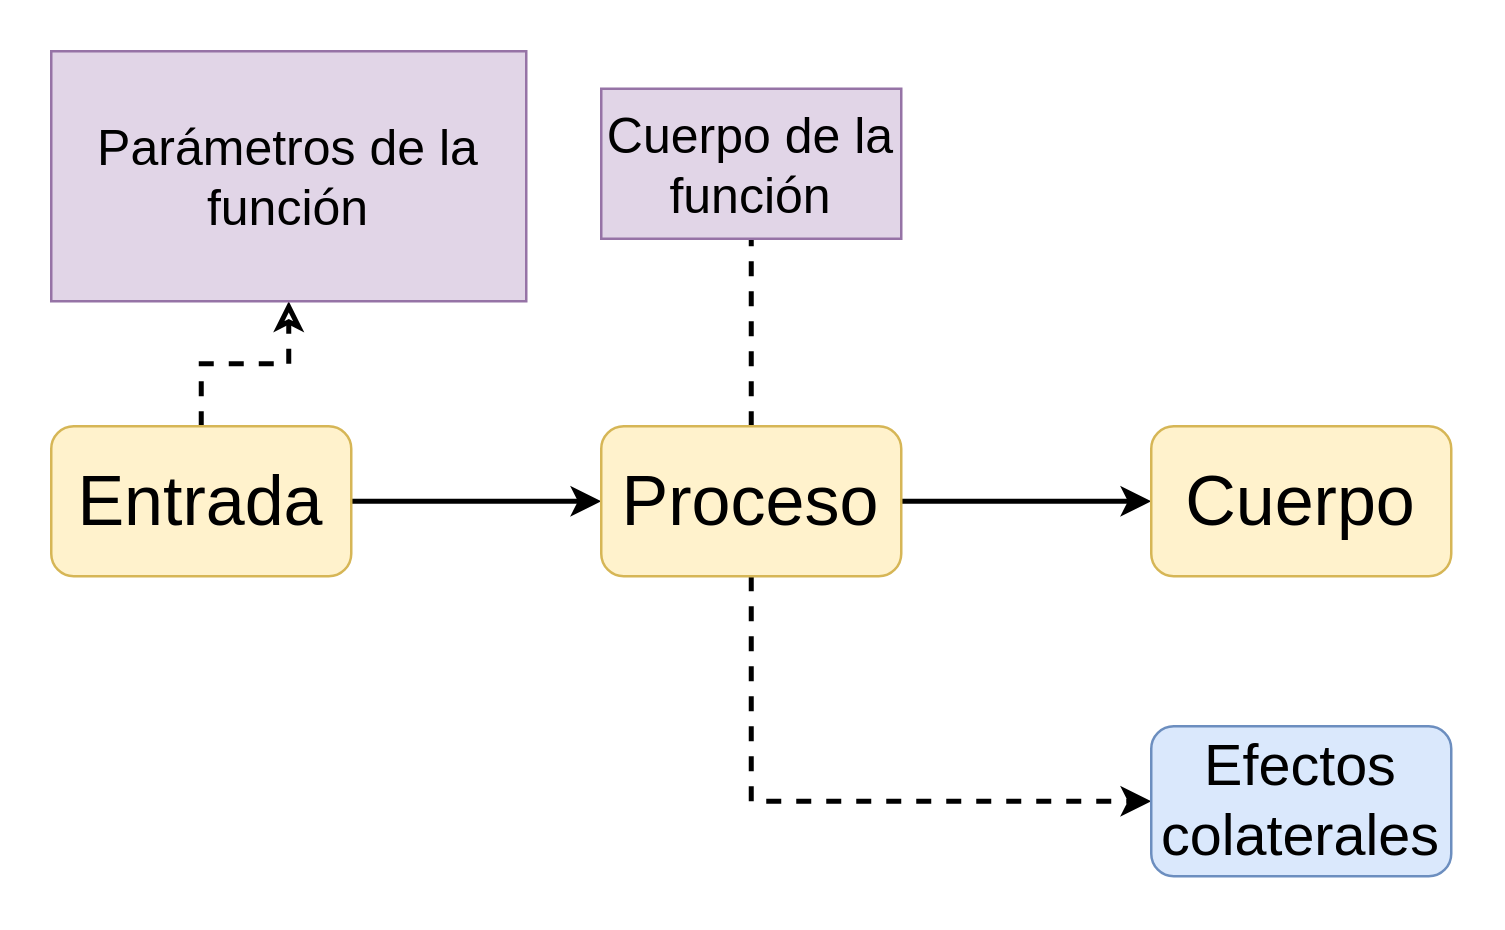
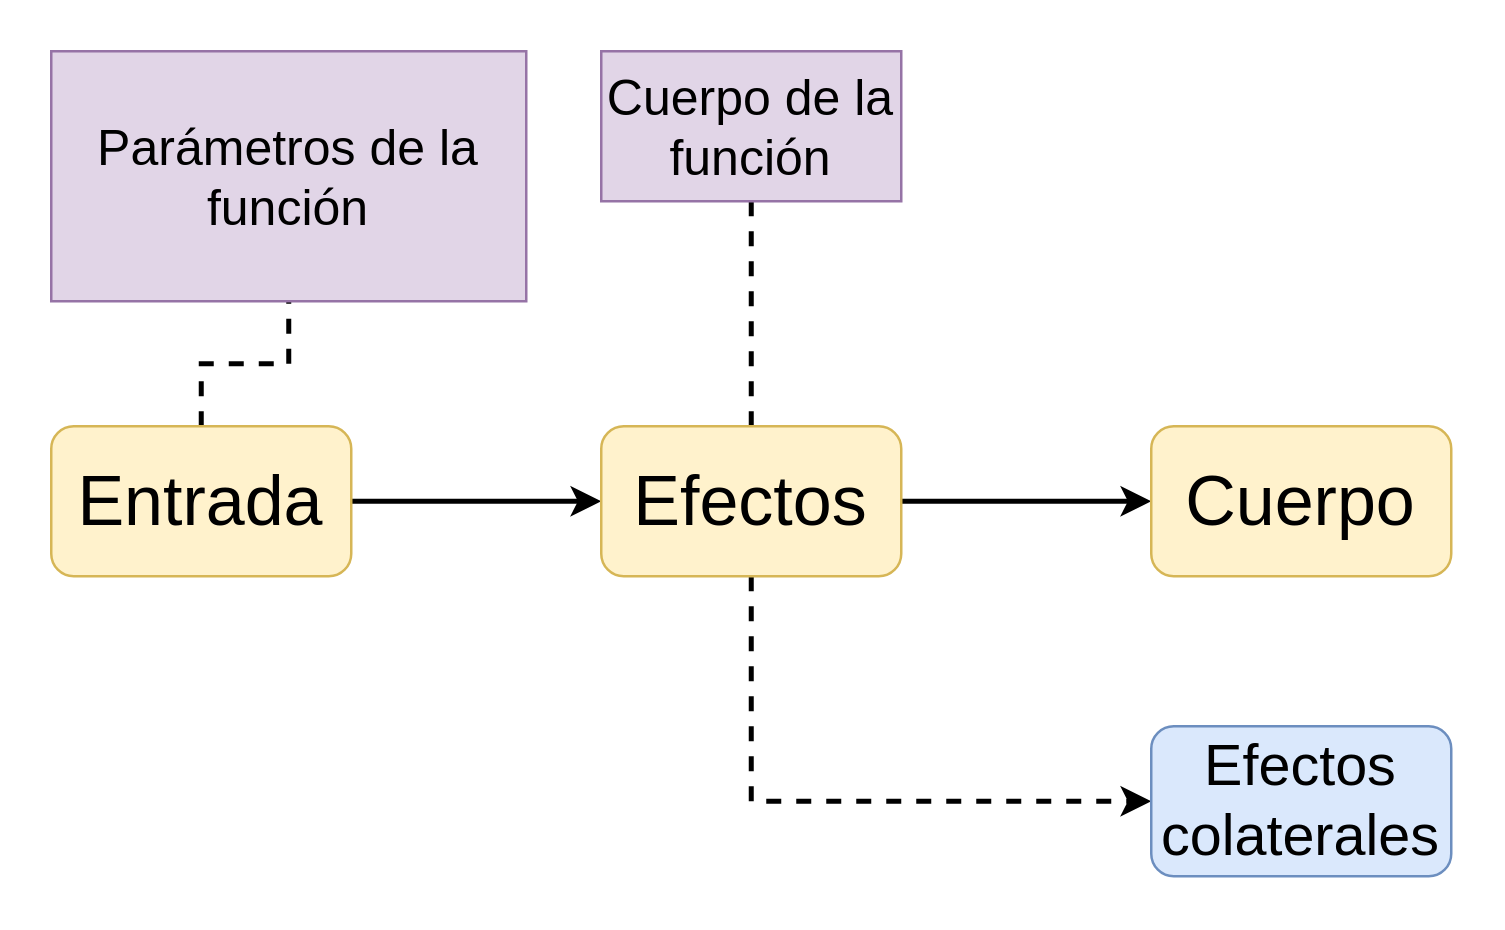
(751, 164) -> (751, 126)
(289, 325) -> (289, 314)
(751, 501) -> (751, 501)
